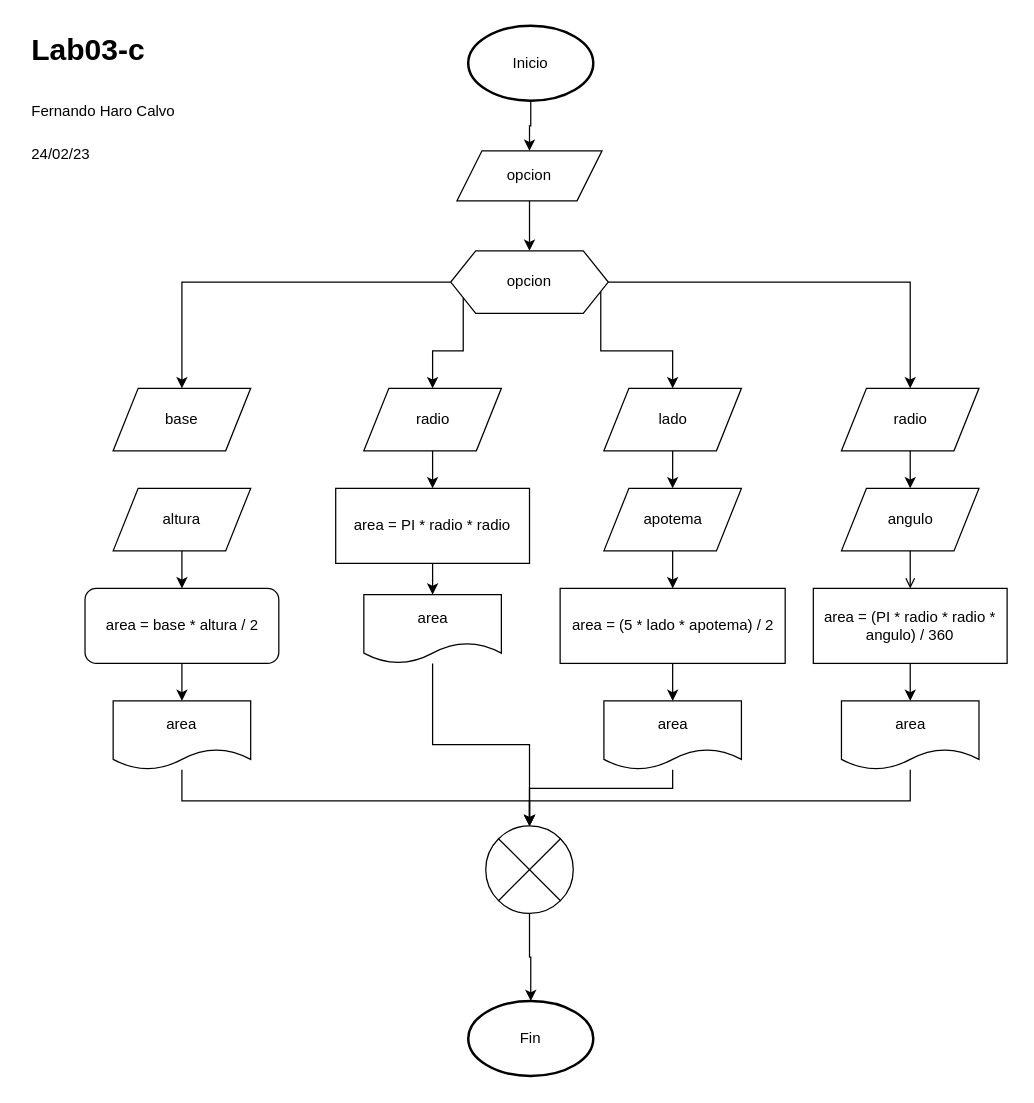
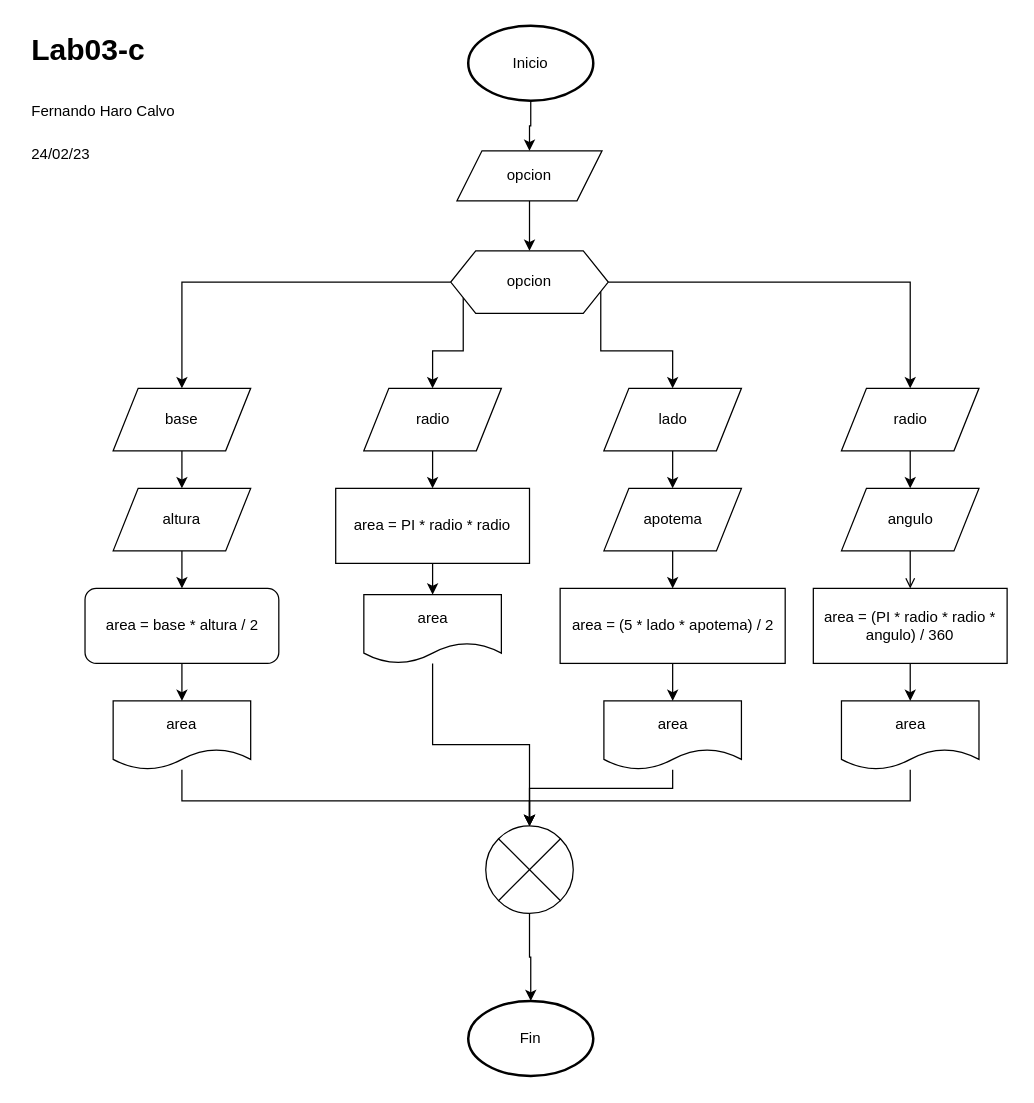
none -> (182, 474)
